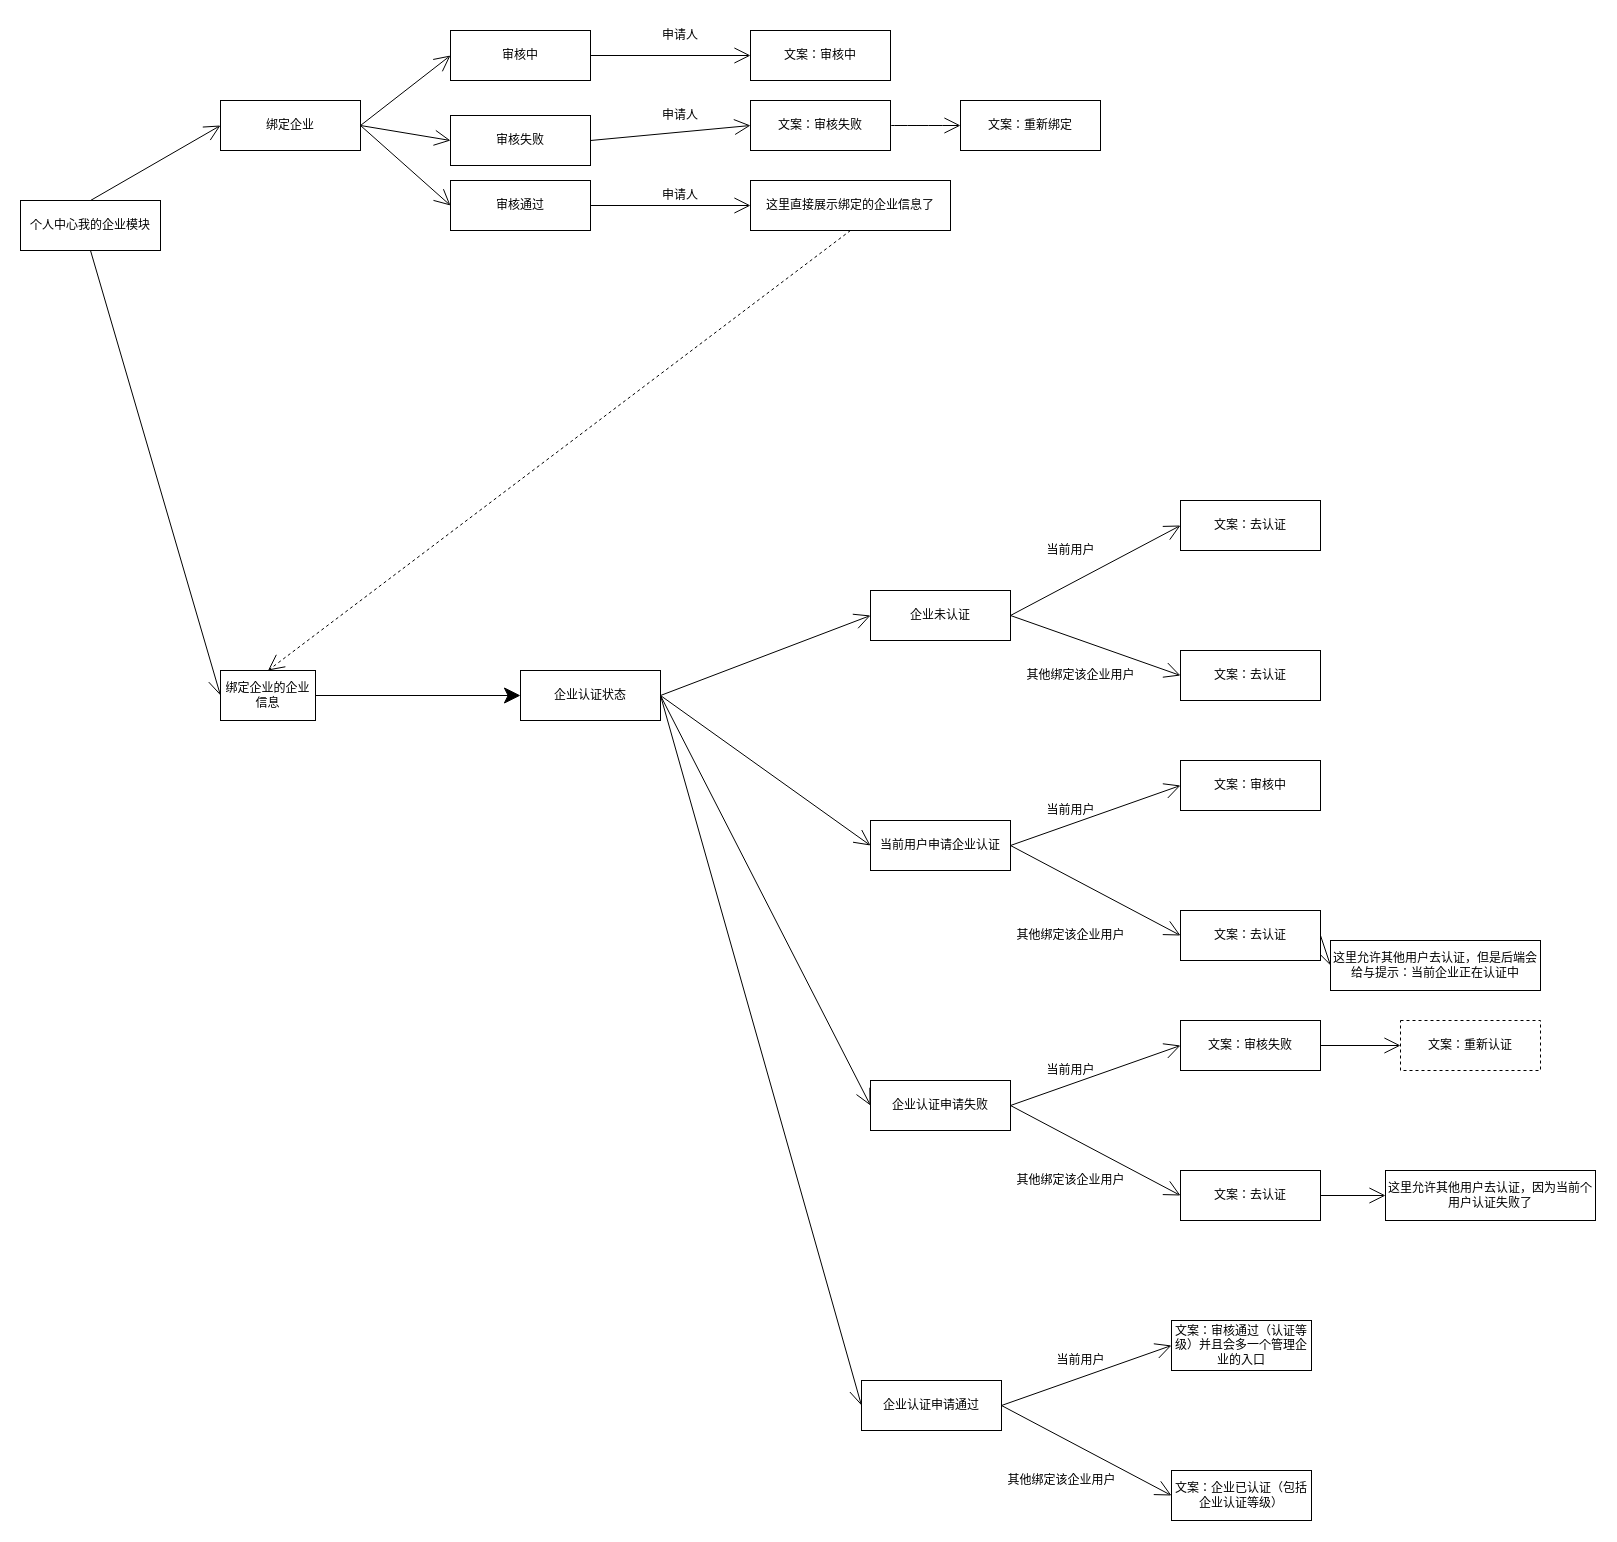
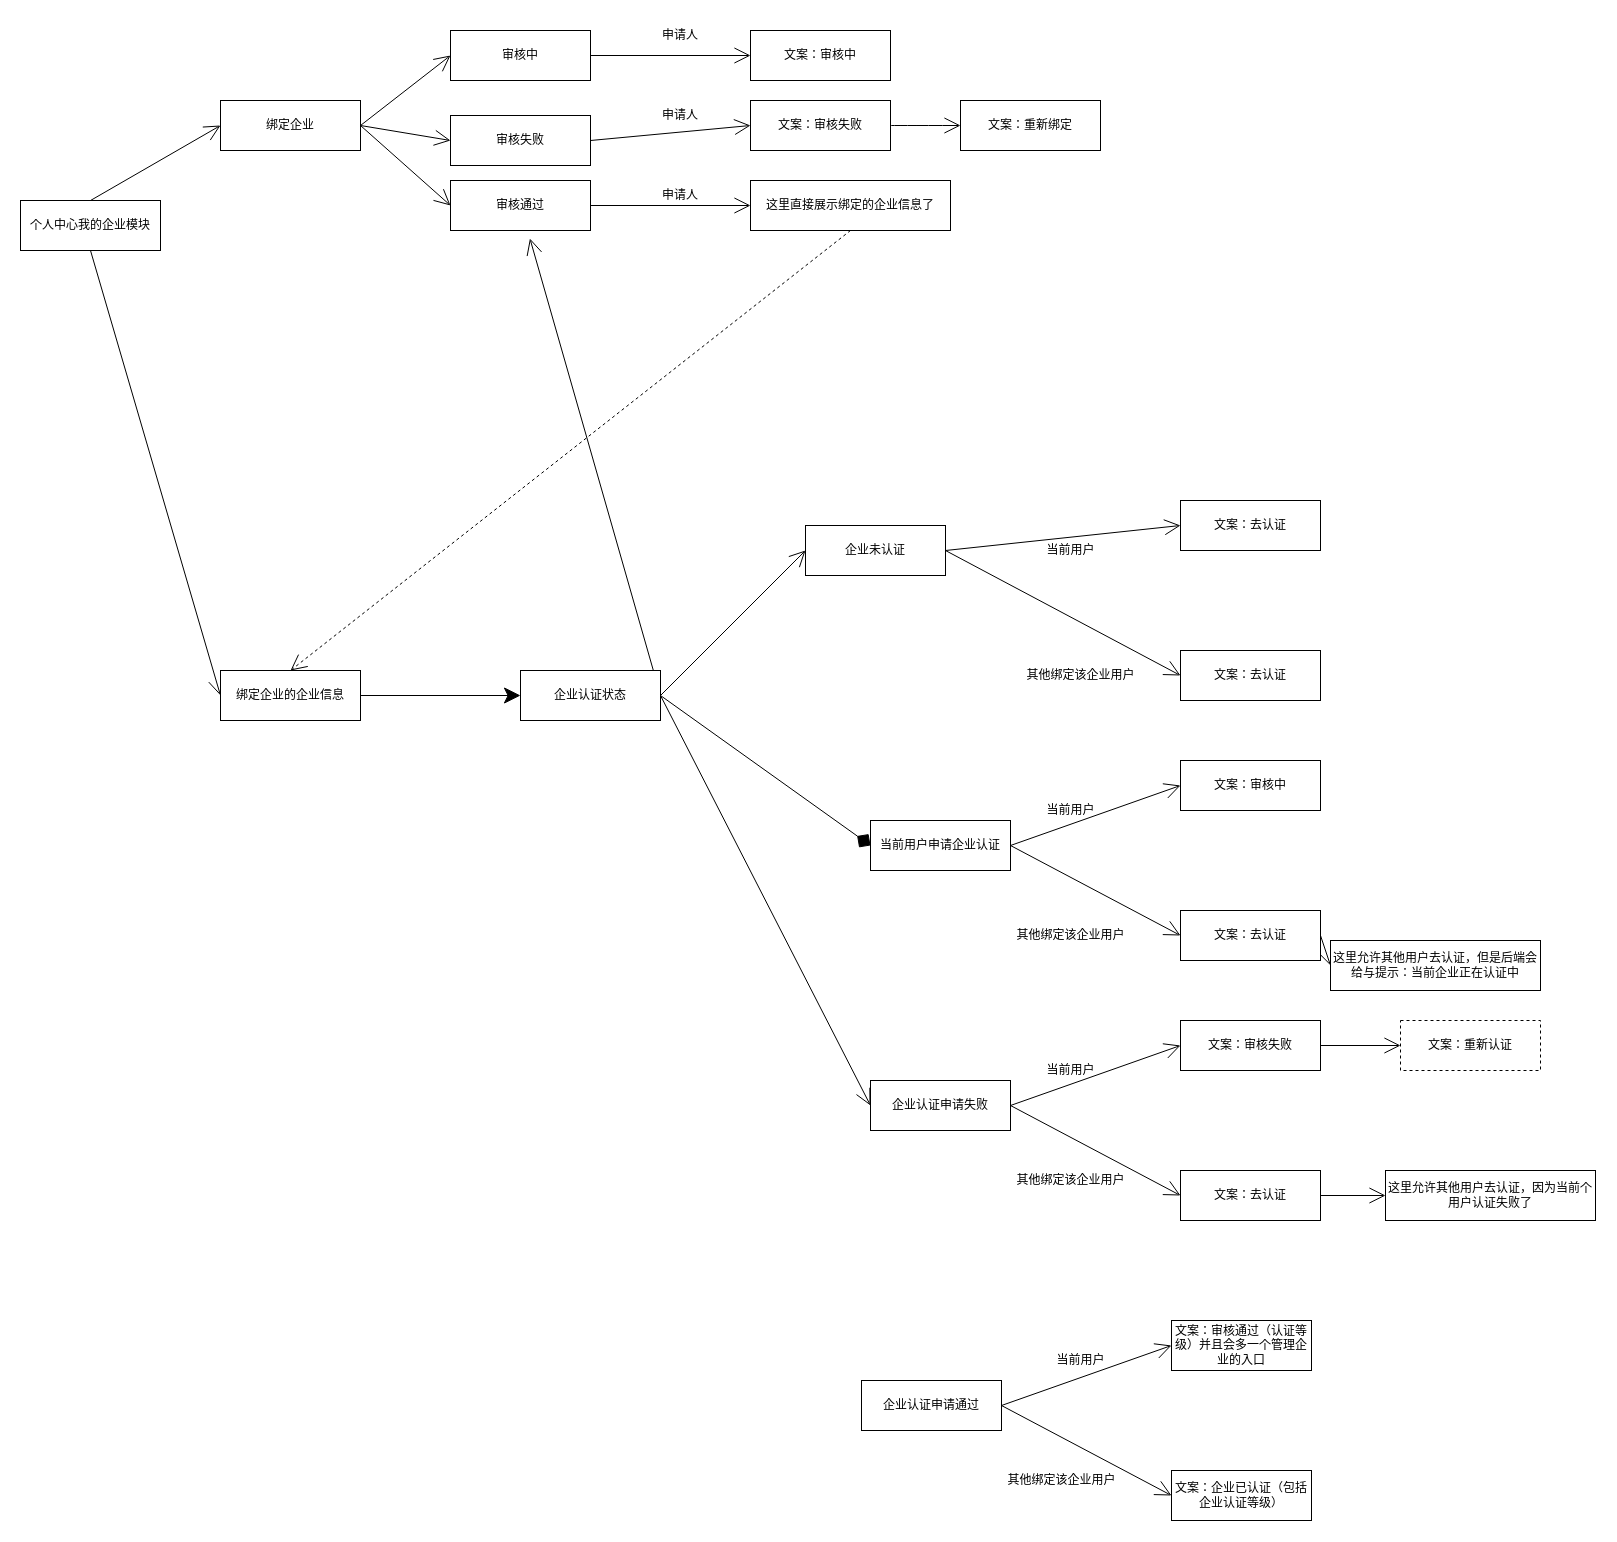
(941, 616) -> (876, 551)
(268, 696) -> (291, 696)
(862, 840) -> (856, 835)
(762, 1053) -> (592, 456)
